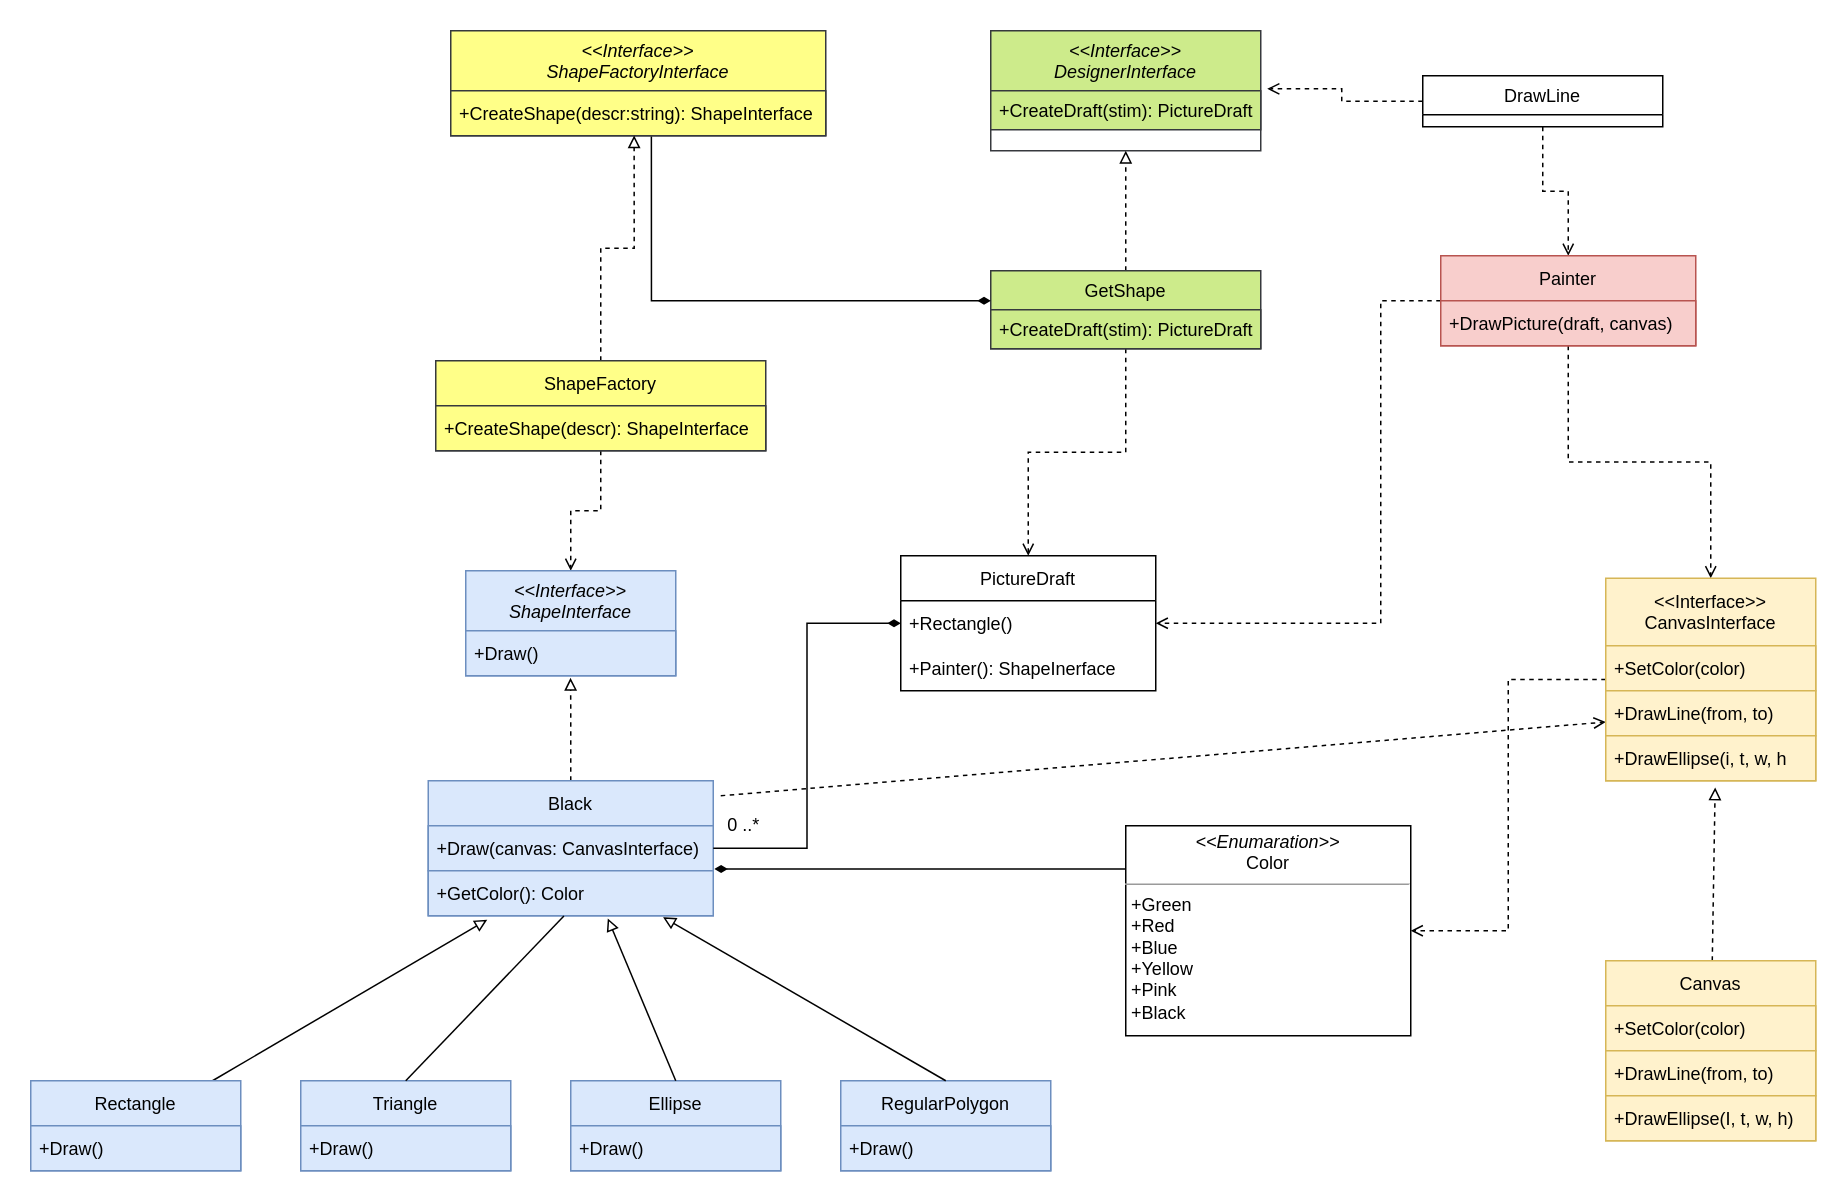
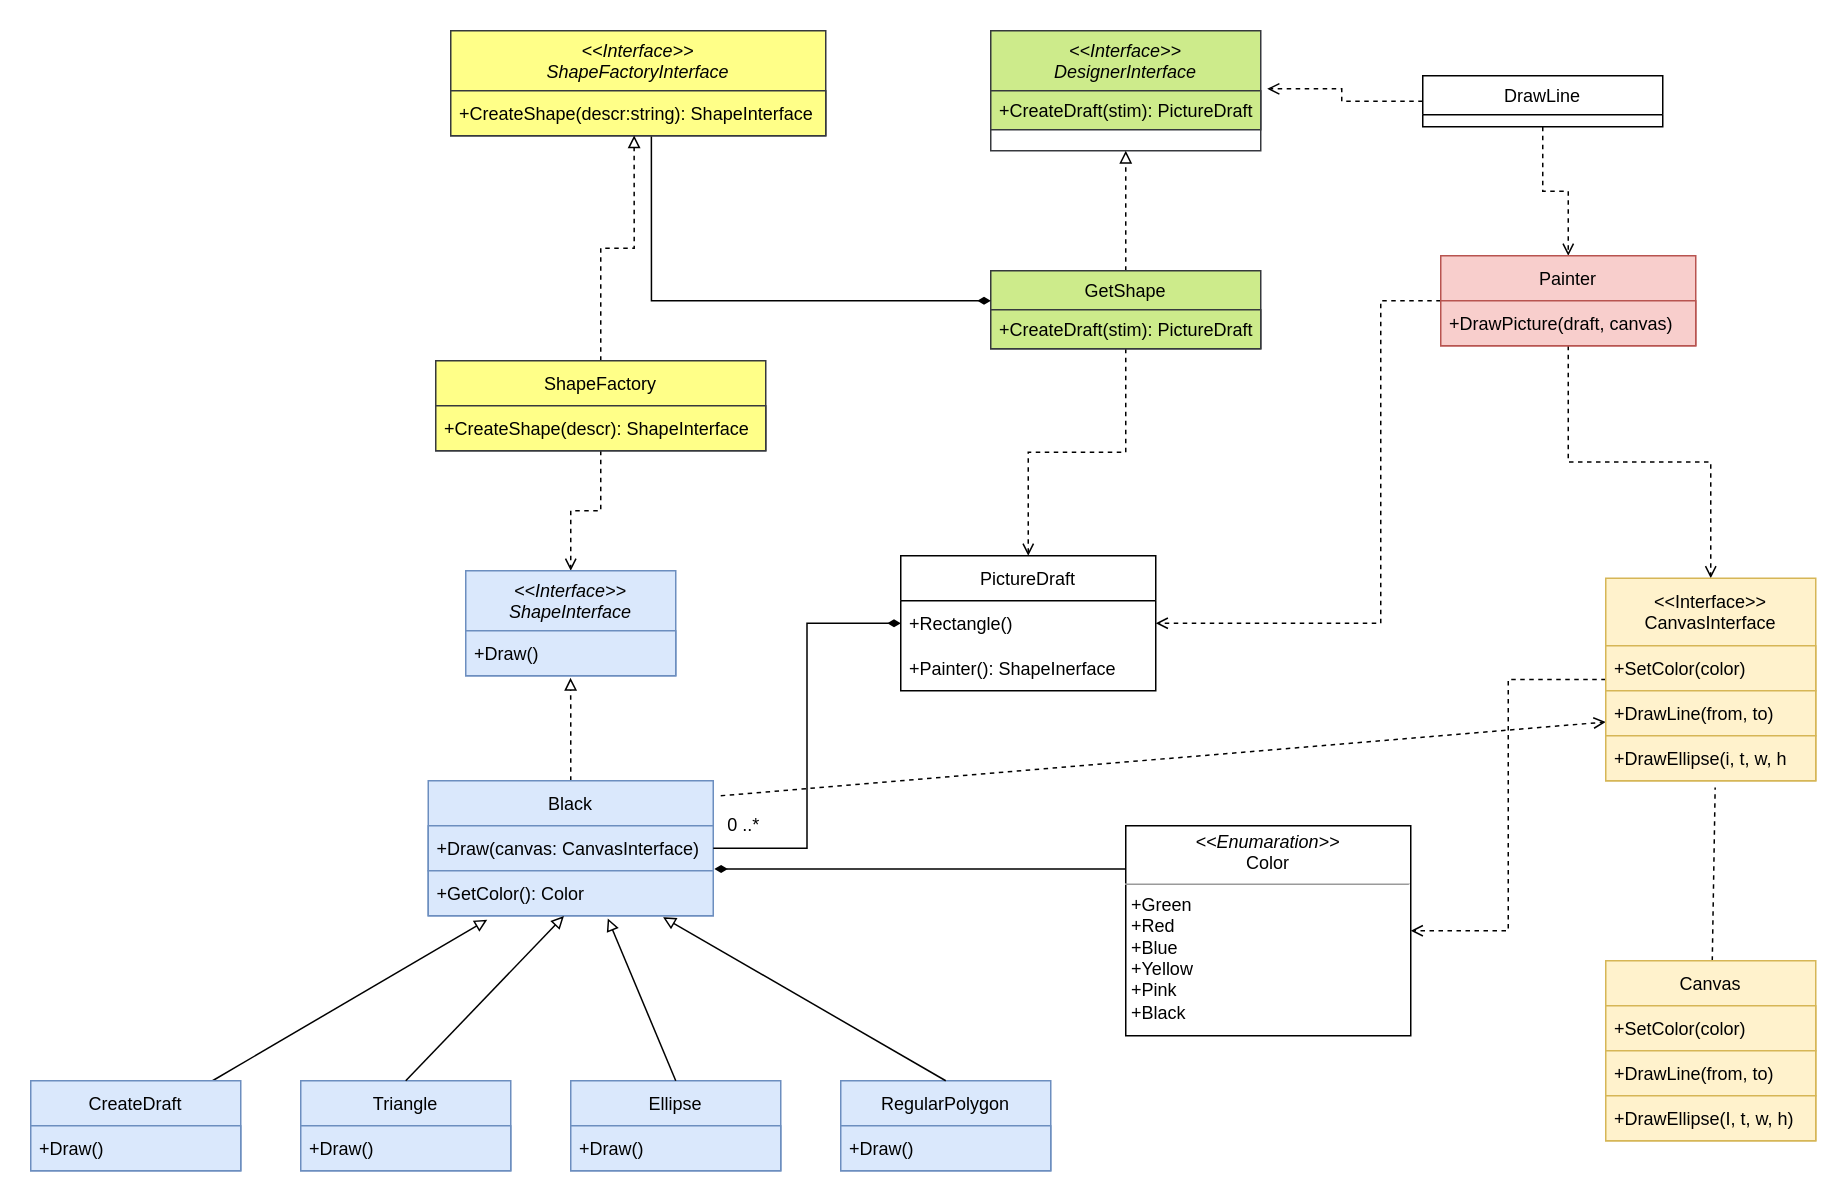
(1715, 801) -> (1715, 795)
(558, 923) -> (555, 926)
(135, 1104) -> (135, 1104)
